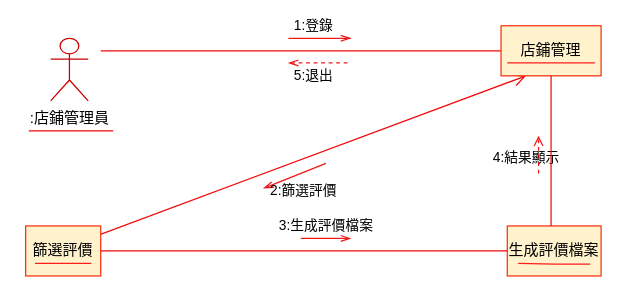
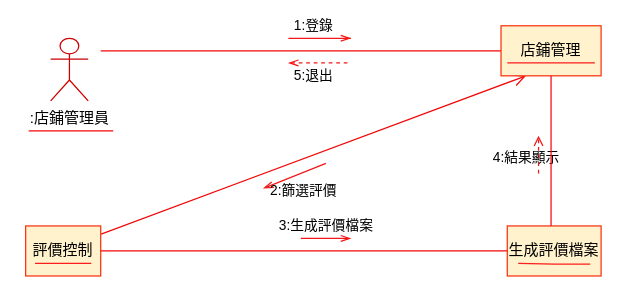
(63, 251) -> (63, 251)
